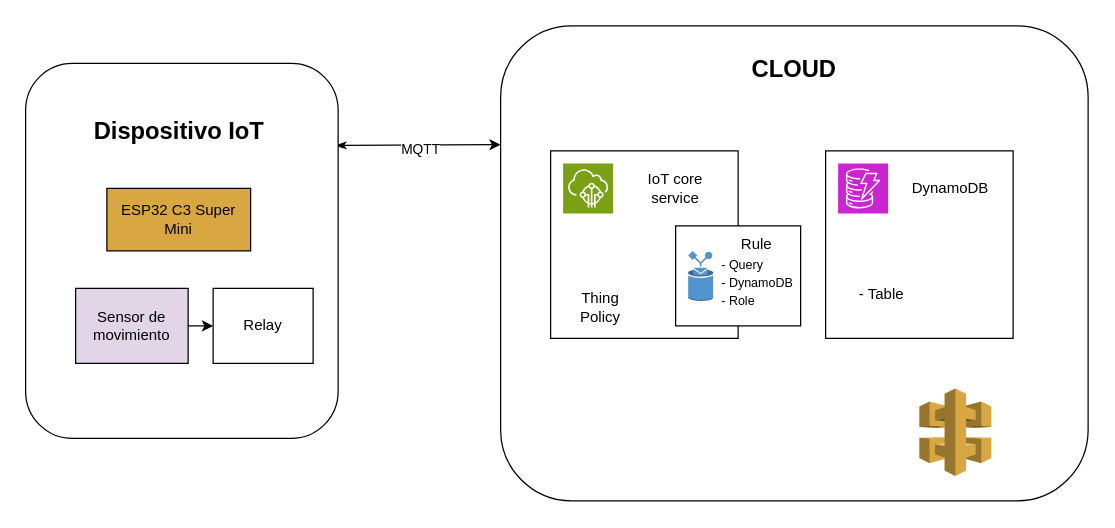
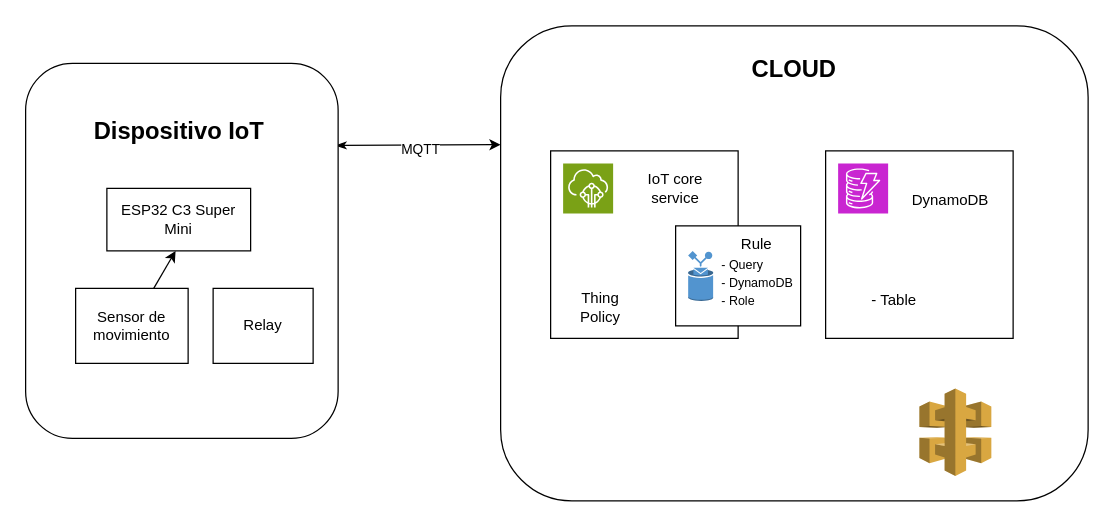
(951, 188) -> (951, 201)
(179, 219) -> (179, 219)
(882, 294) -> (894, 301)
(132, 326) -> (132, 326)
(196, 326) -> (162, 273)
